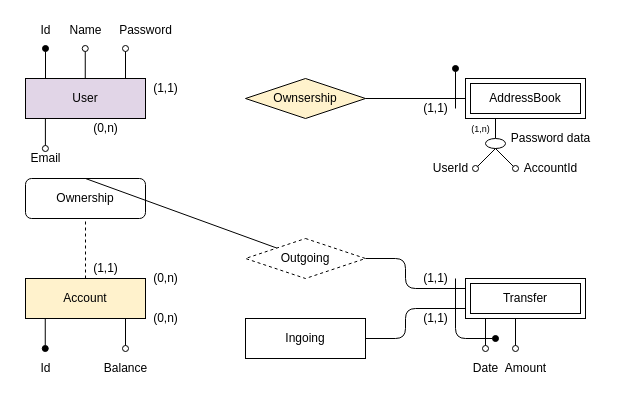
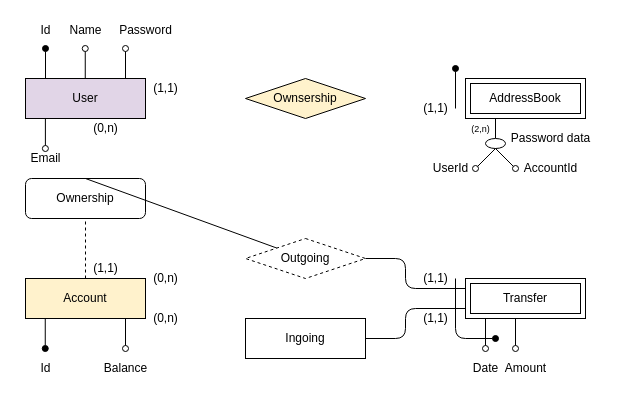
(416, 99) -> none
(481, 129) -> (481, 129)
